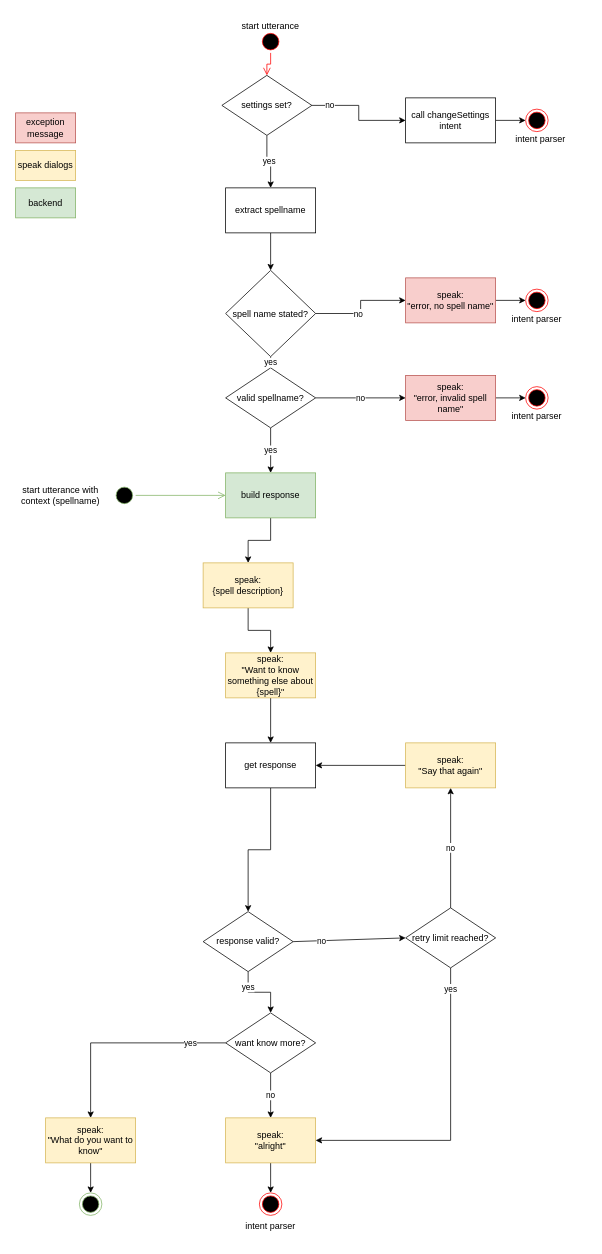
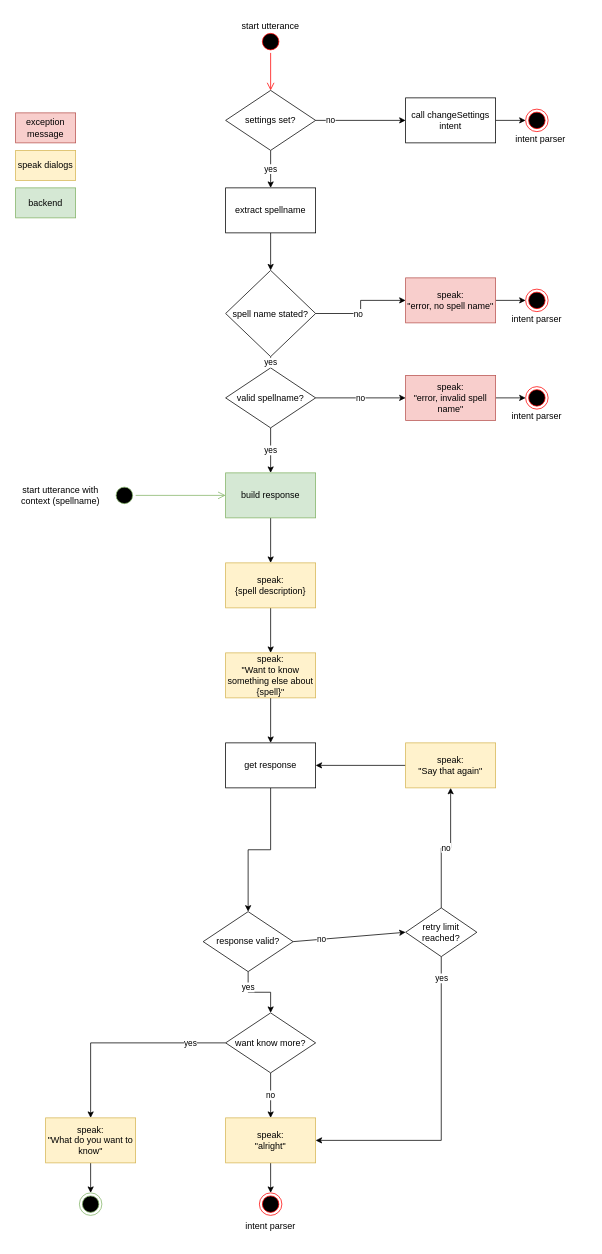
(267, 105) -> (270, 120)
(248, 585) -> (270, 585)
(450, 938) -> (441, 932)
